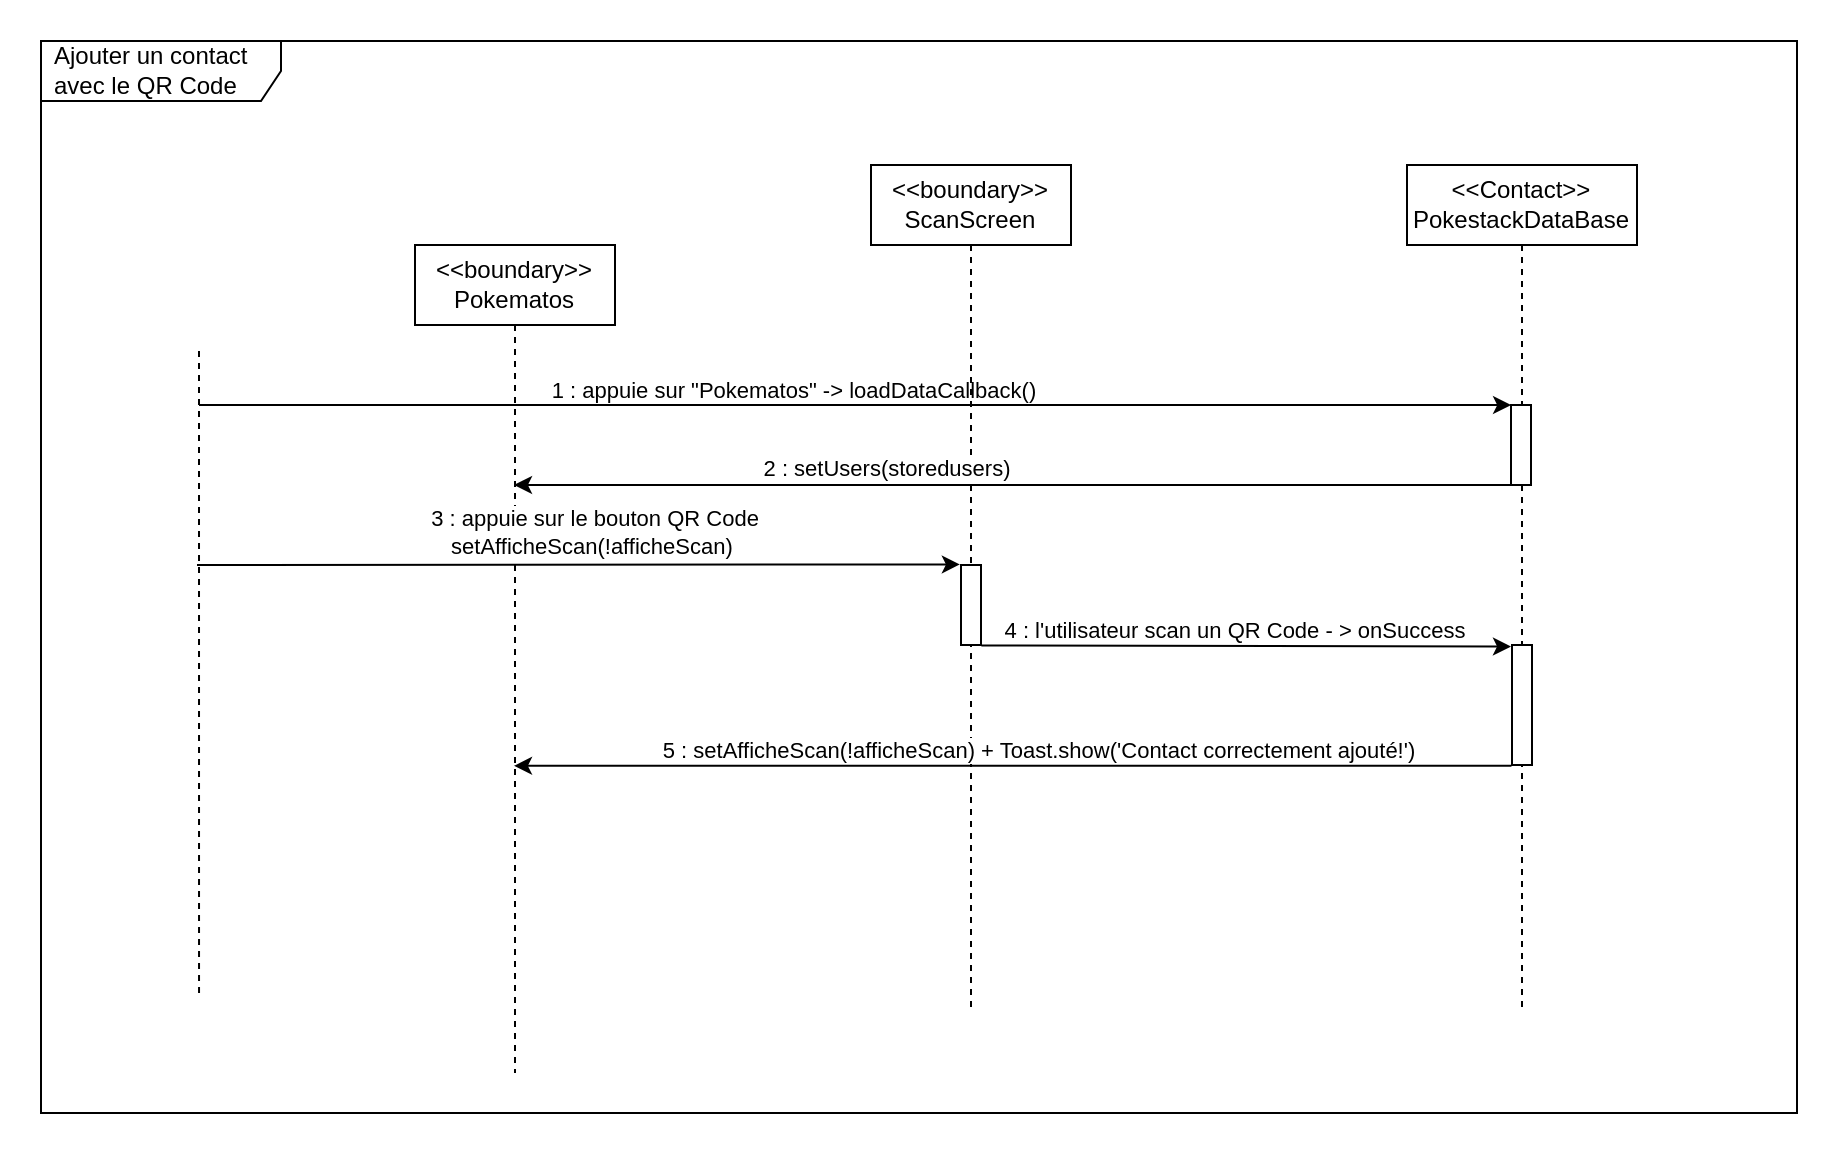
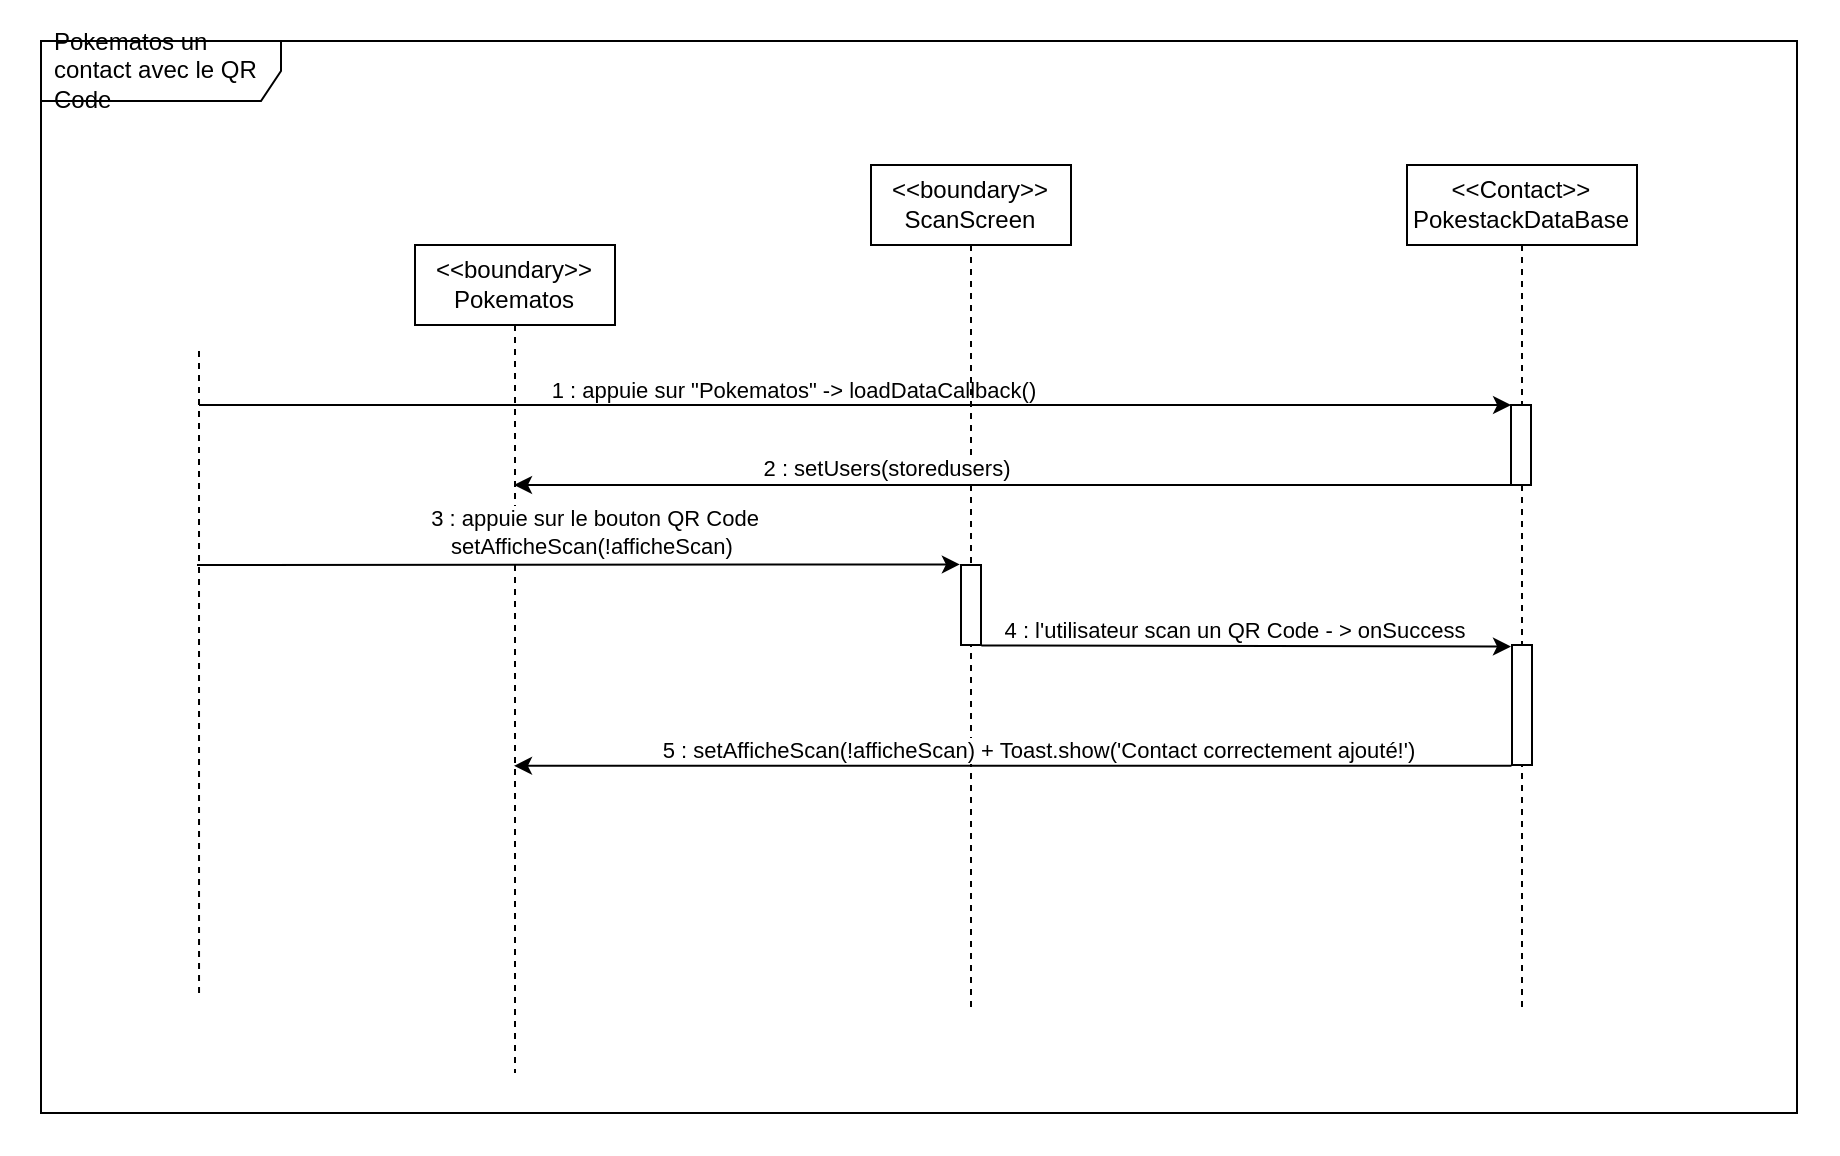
(168, 71) -> (168, 71)
